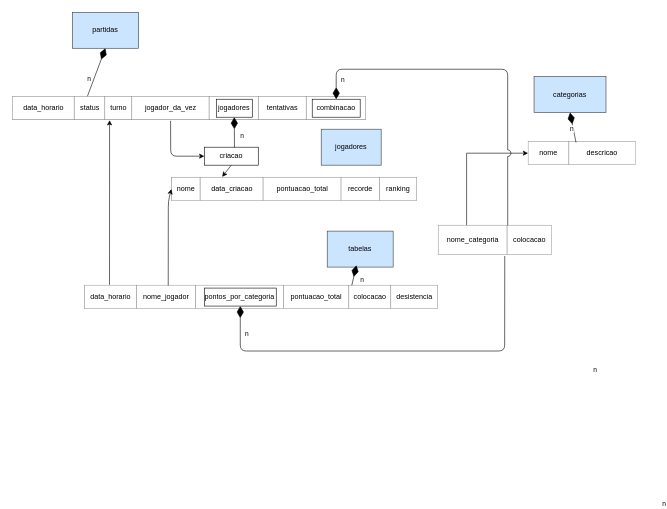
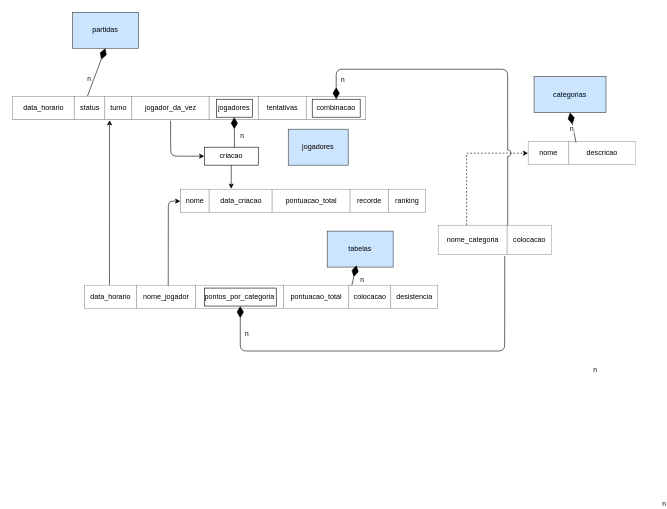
(351, 147) -> (318, 147)
(467, 160) -> (467, 160)
(294, 189) -> (303, 201)
